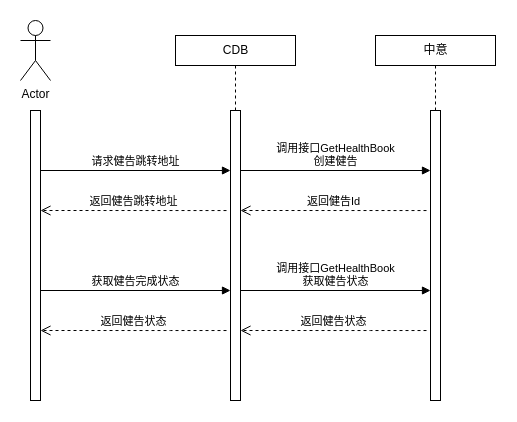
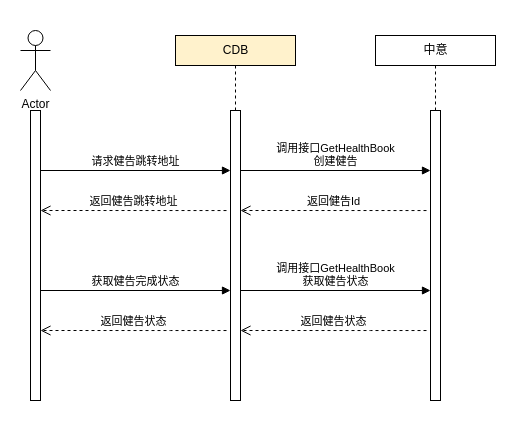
(36, 51) -> (36, 61)
(236, 51) -> (236, 51)
